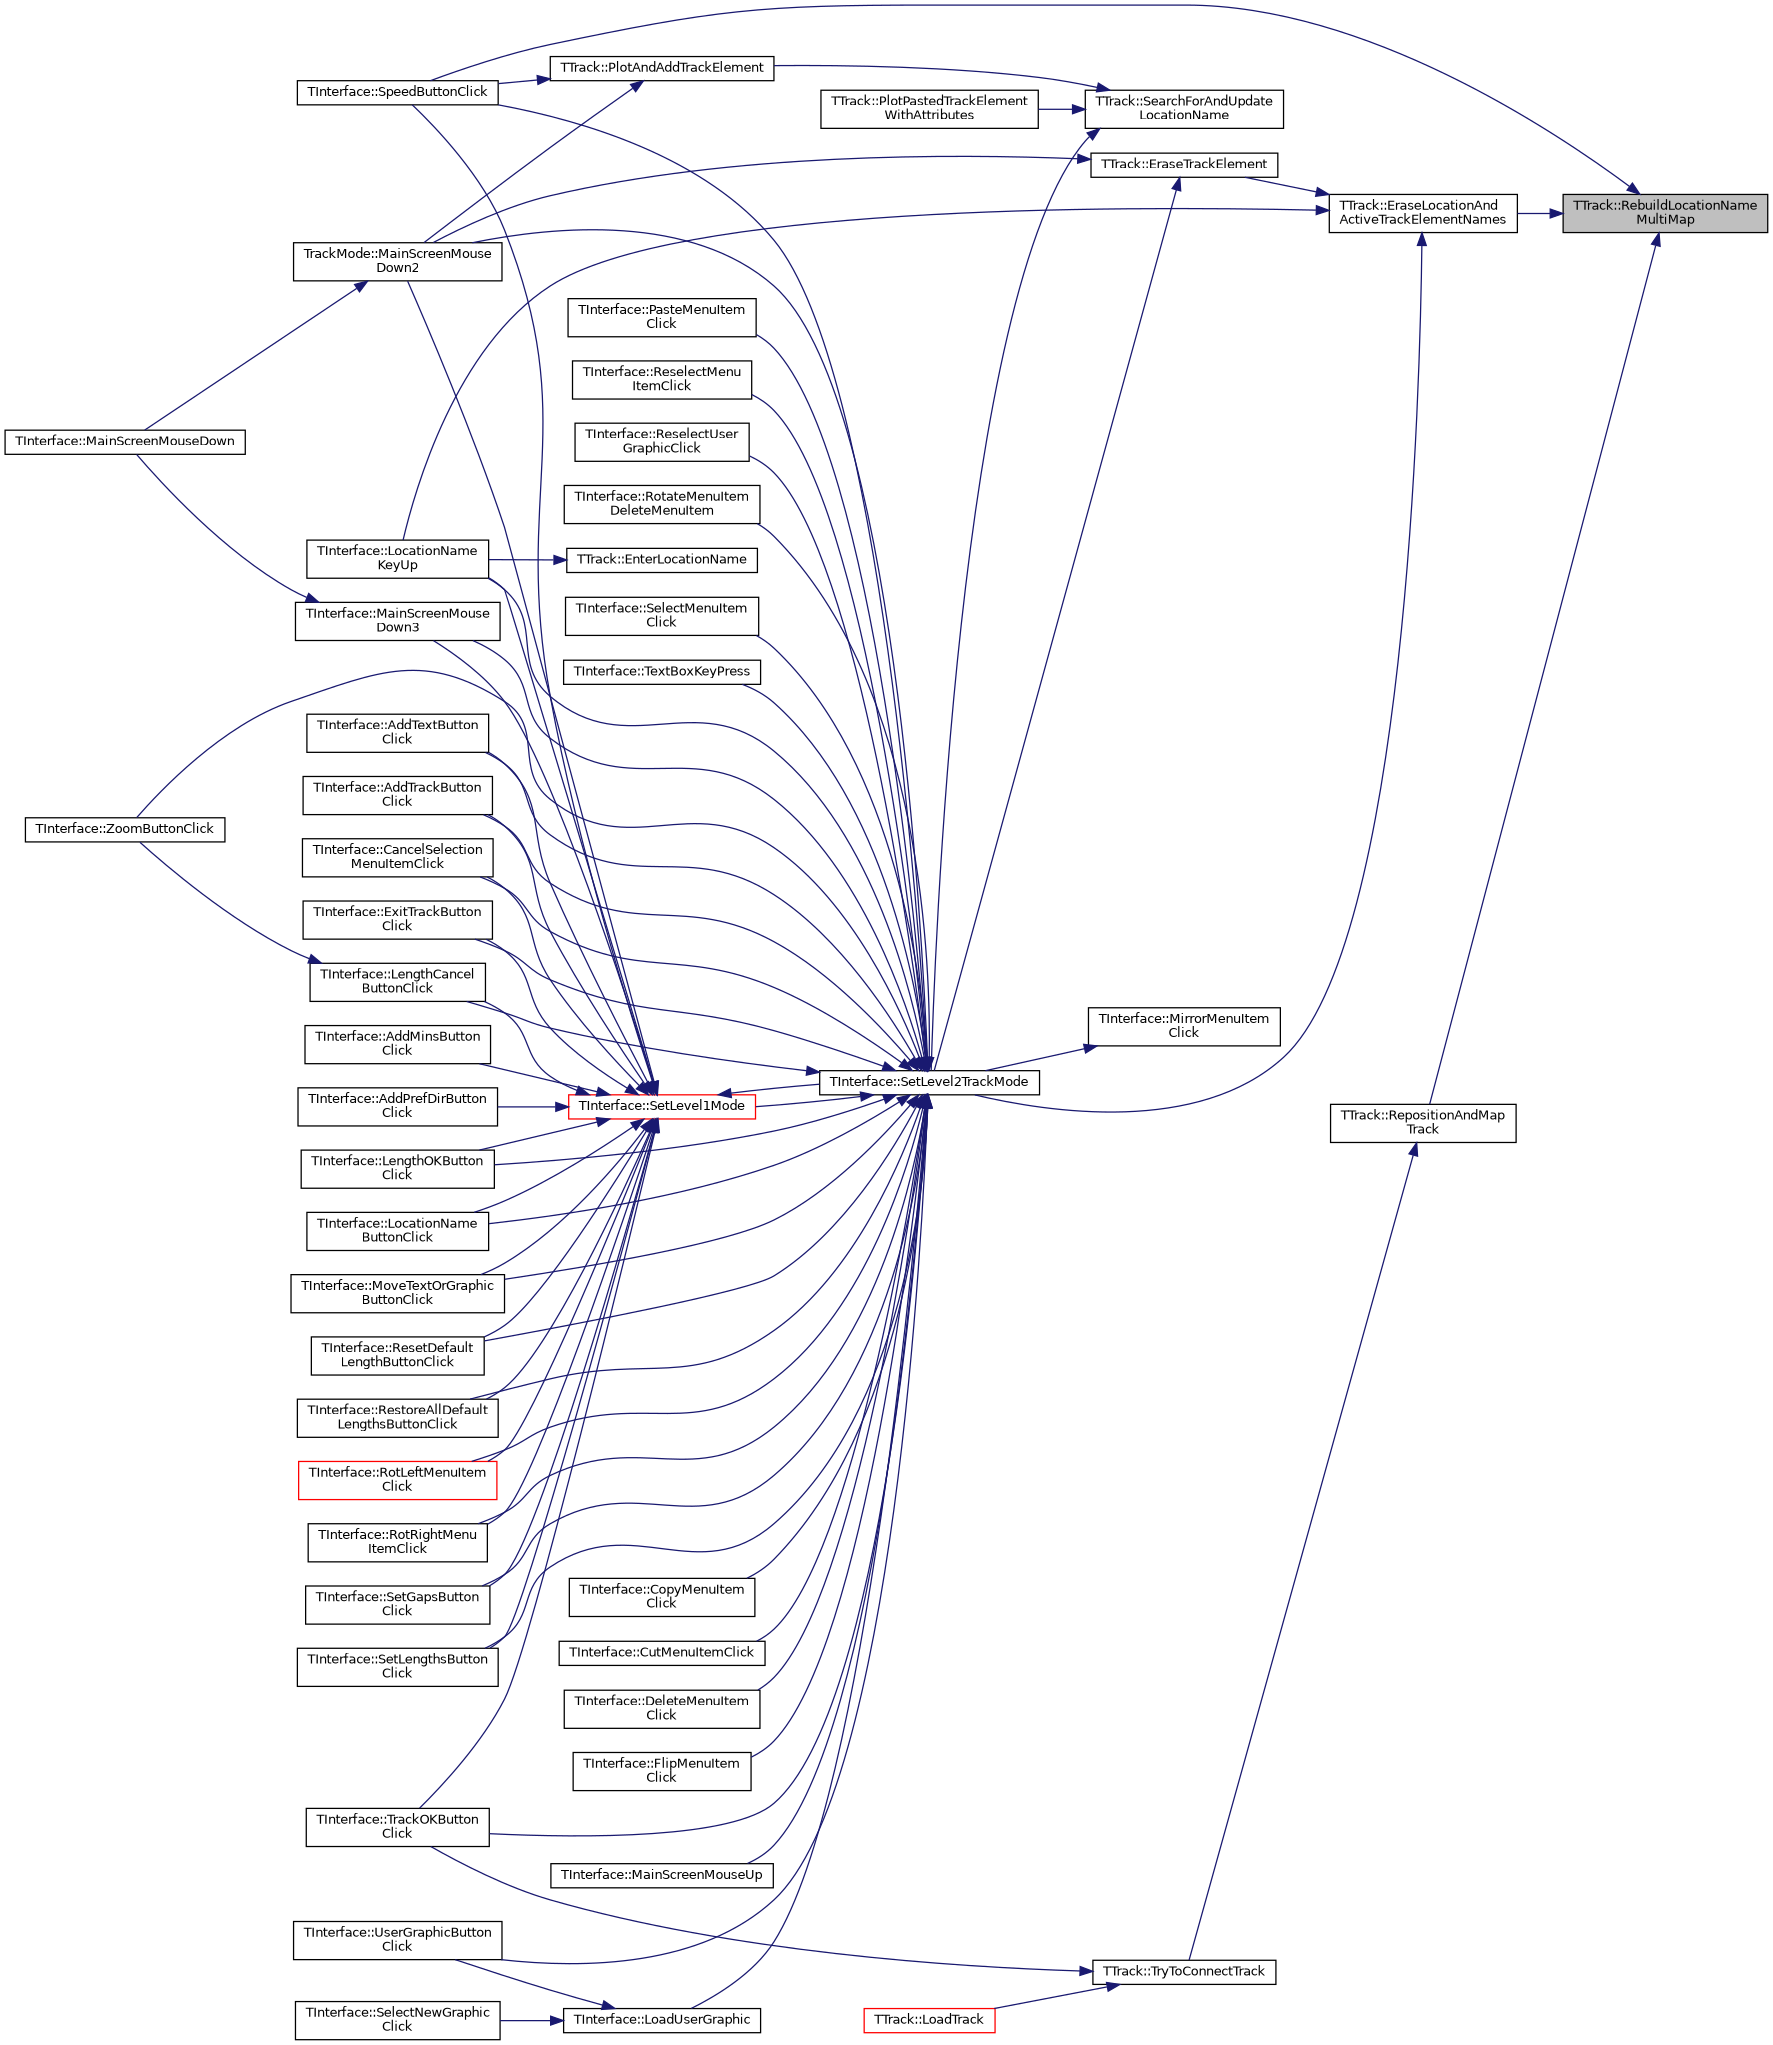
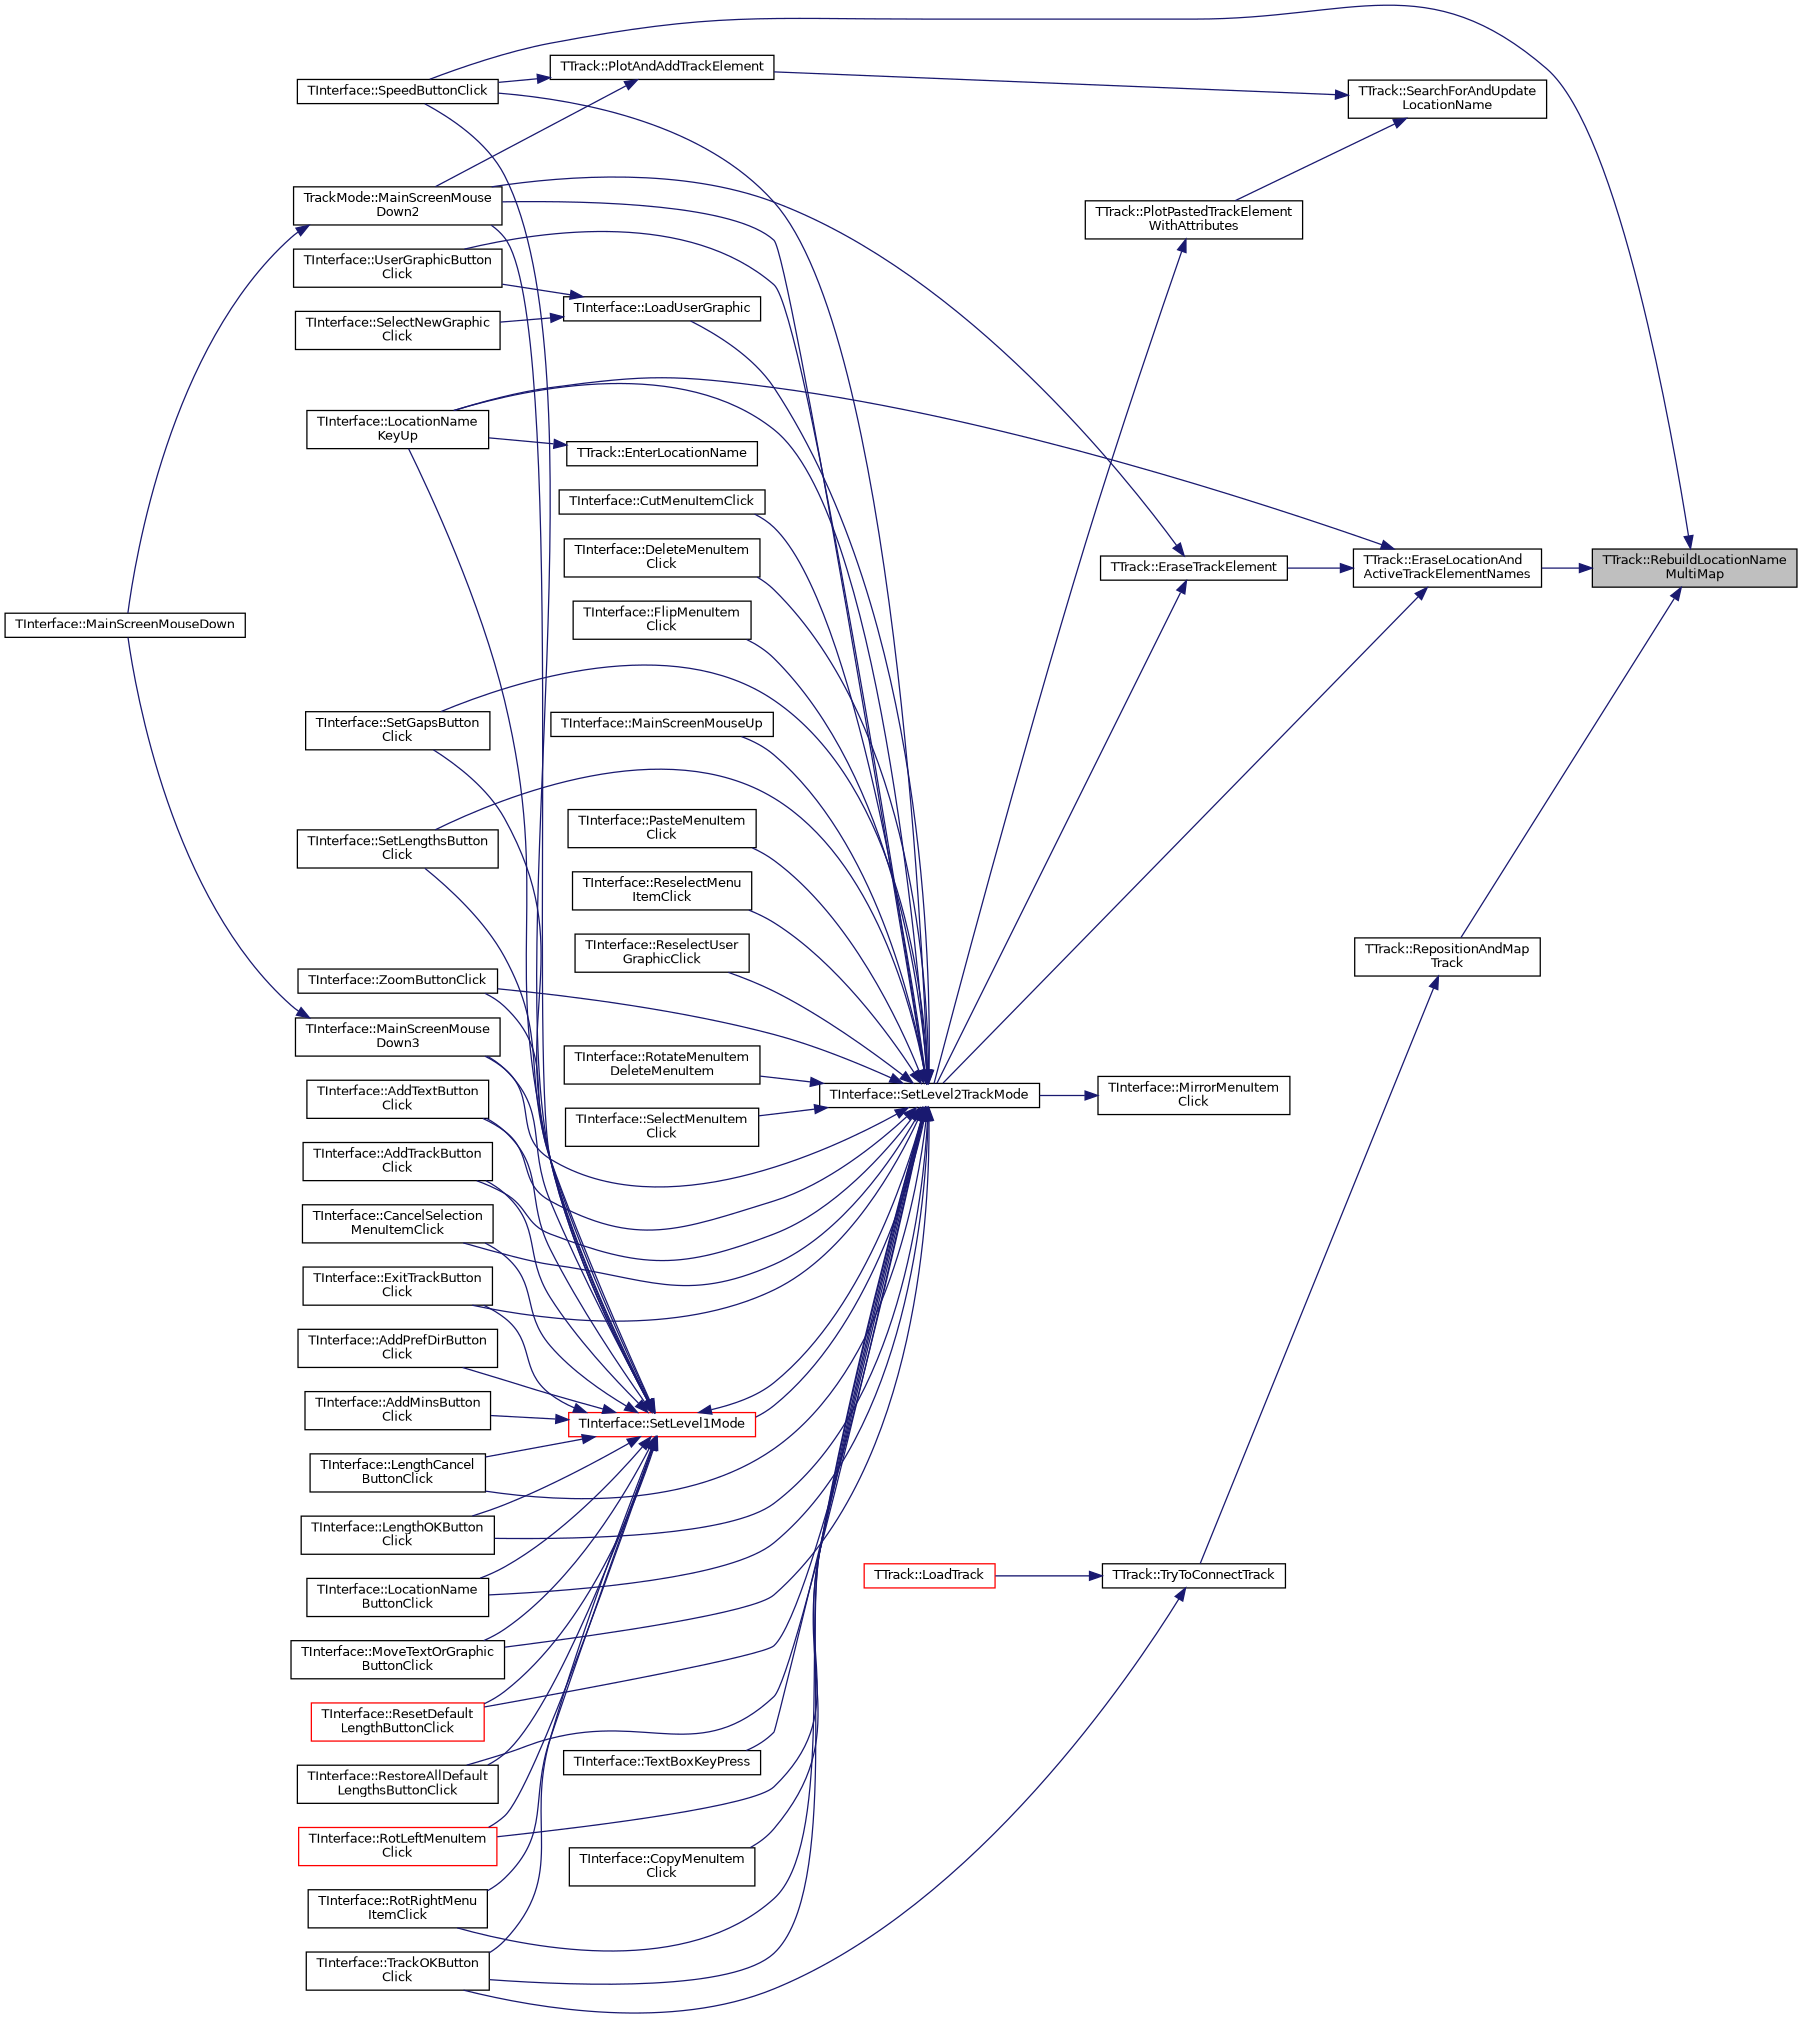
(965, 594) -> (1049, 665)
(220, 907) -> (563, 1194)
(398, 1356) -> (398, 1722)
